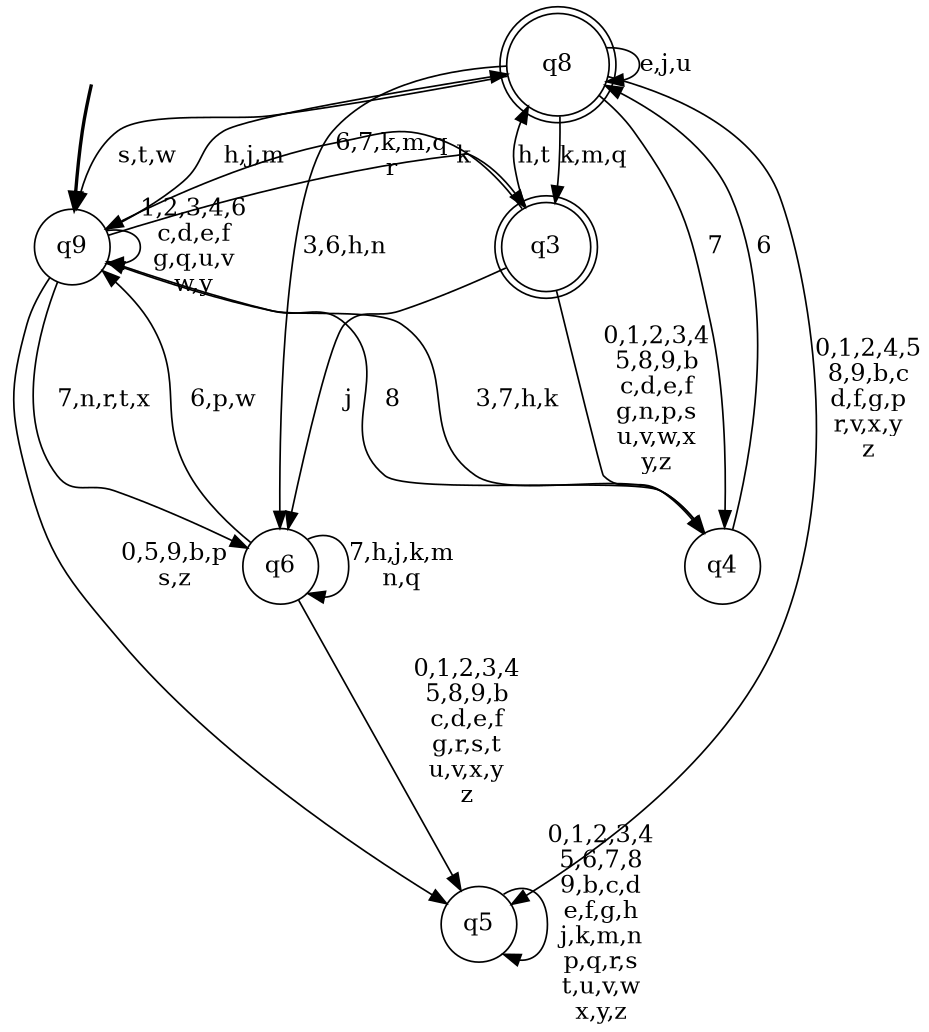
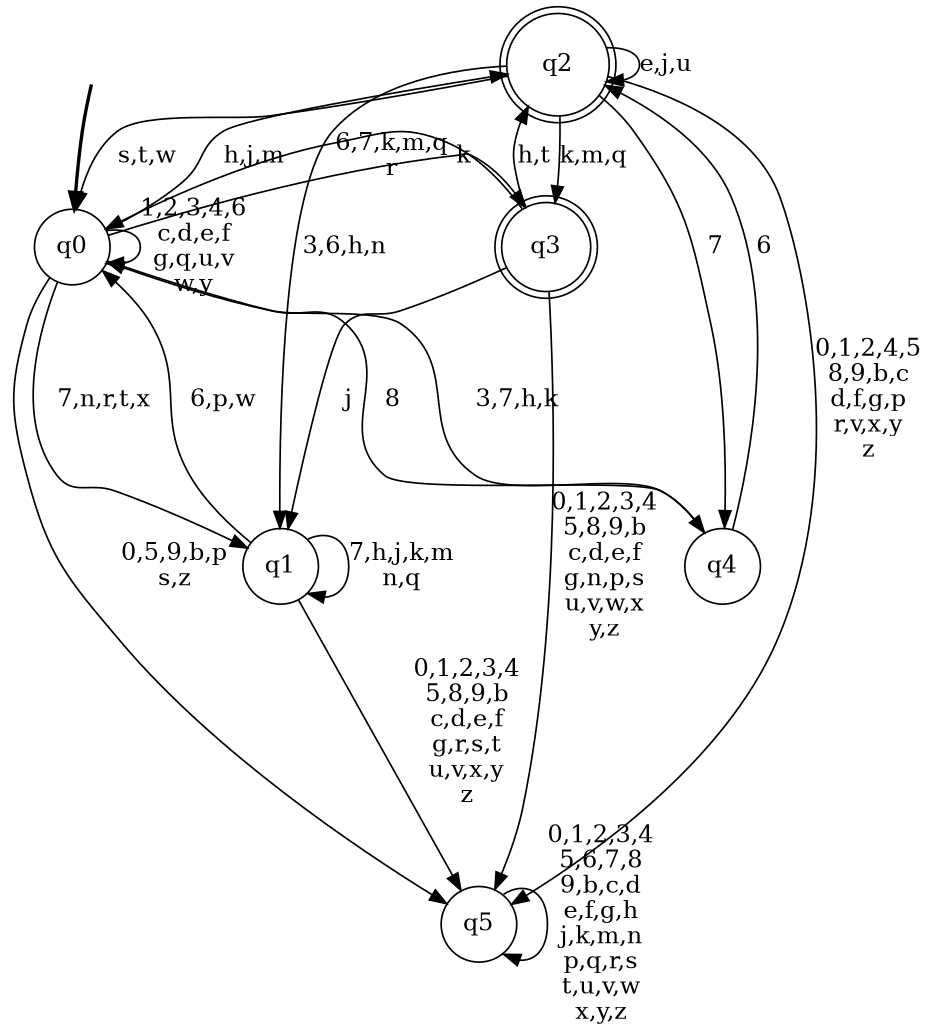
(558, 65) -> (558, 65)
(72, 247) -> (72, 247)
(592, 434) -> (550, 585)
(281, 566) -> (281, 566)
